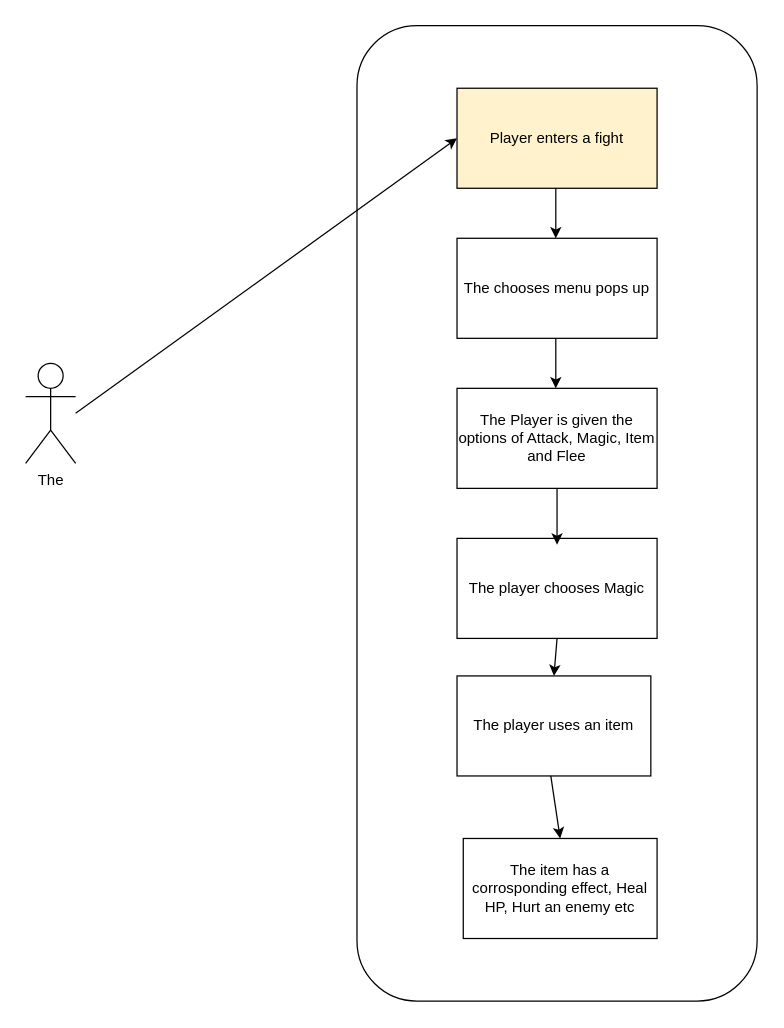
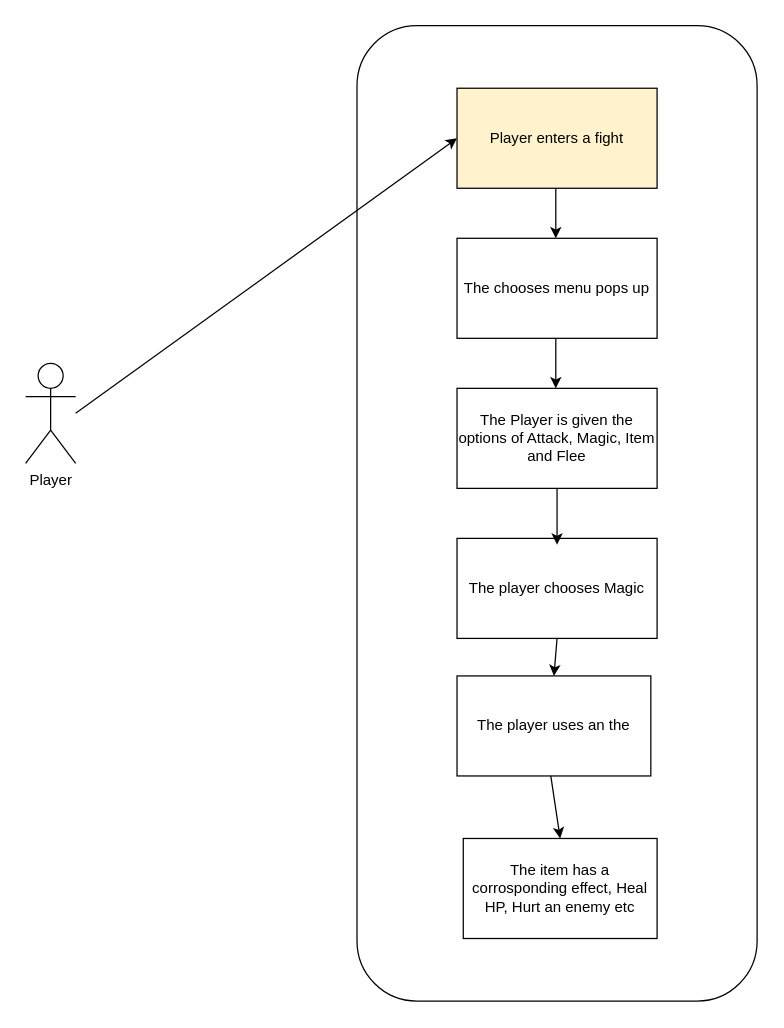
(51, 481) -> (51, 481)
(554, 726) -> (554, 726)
